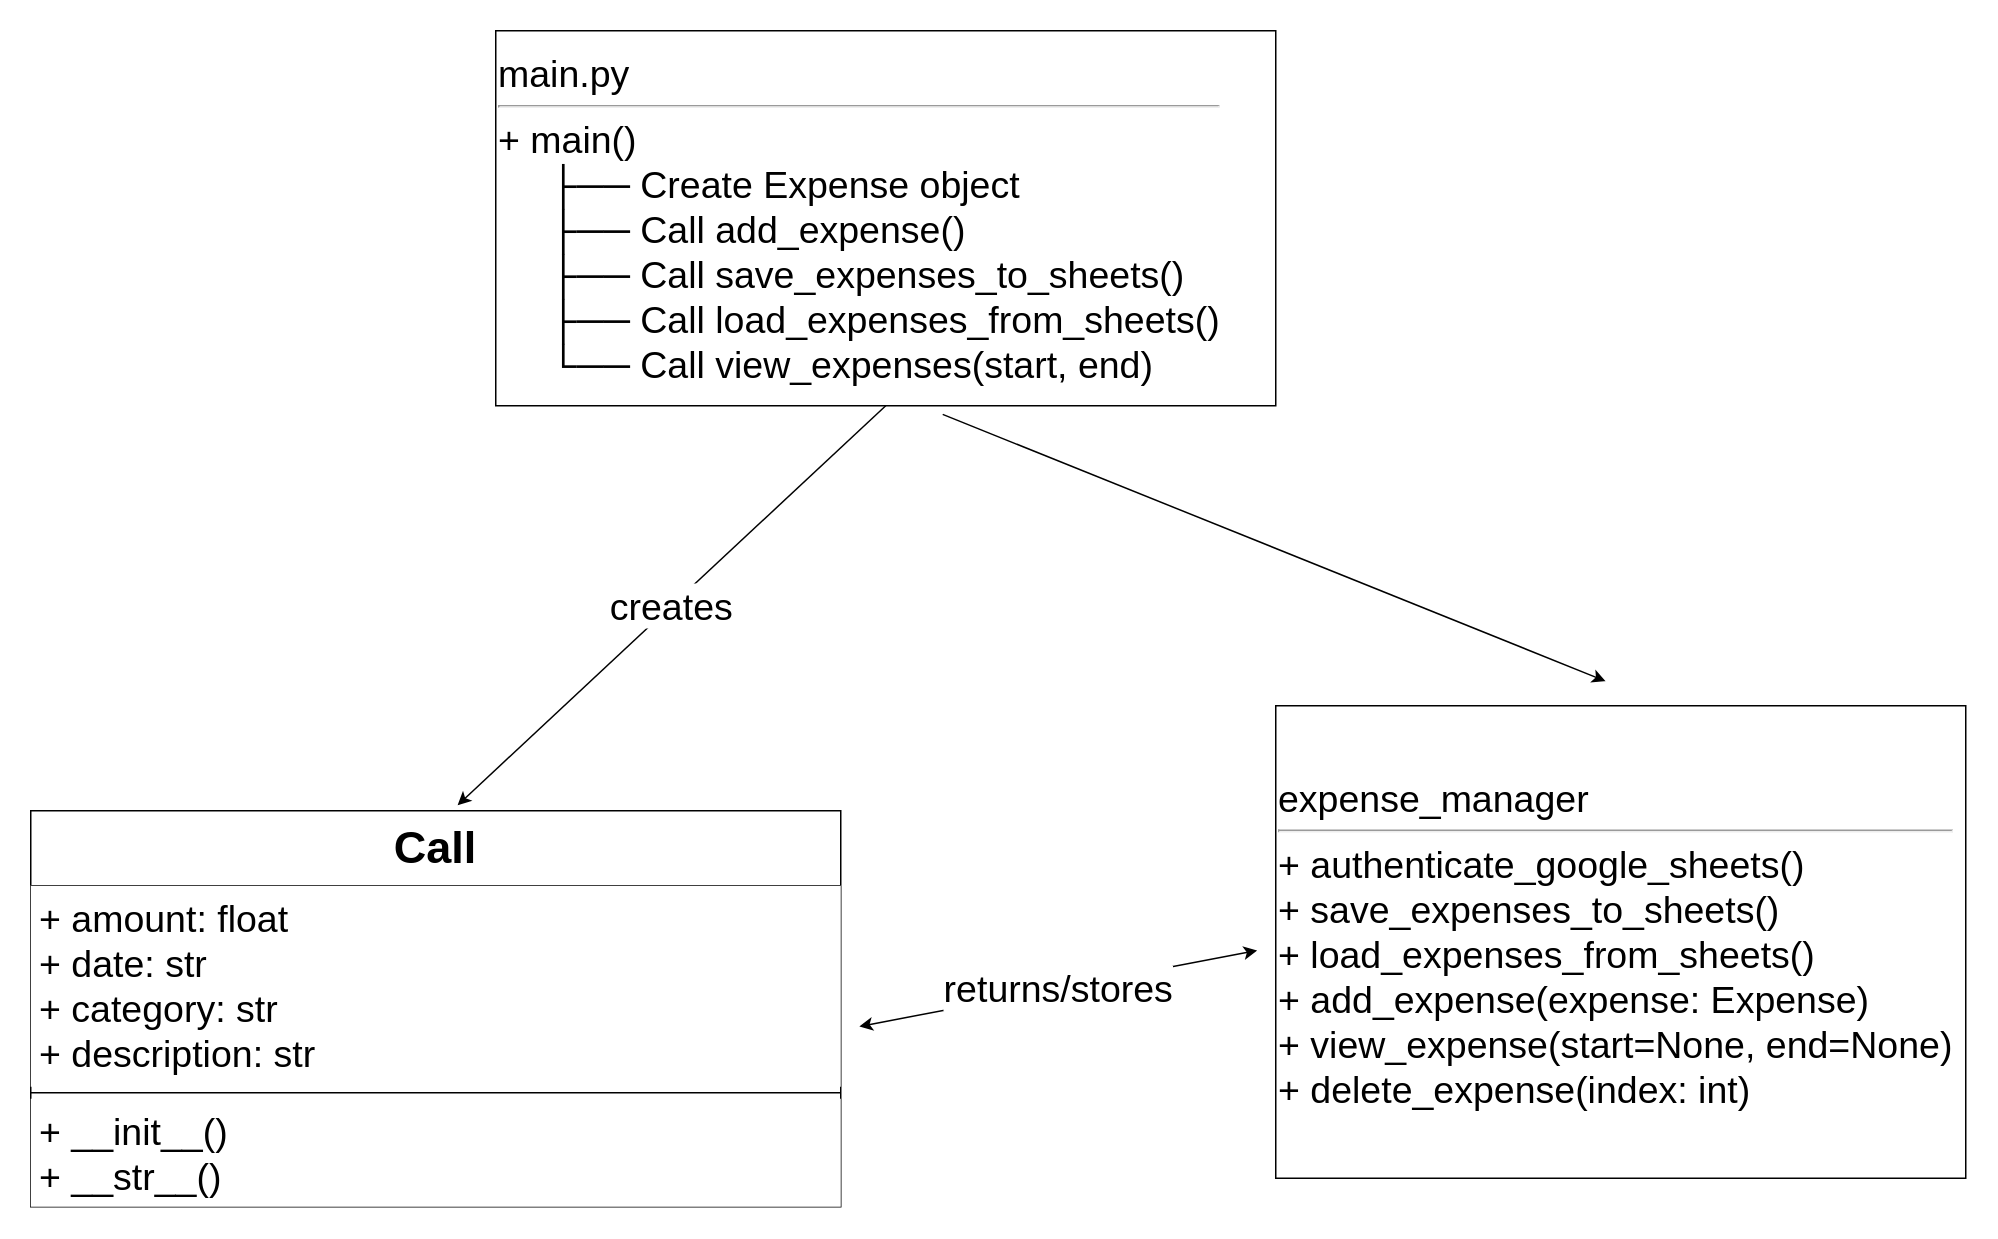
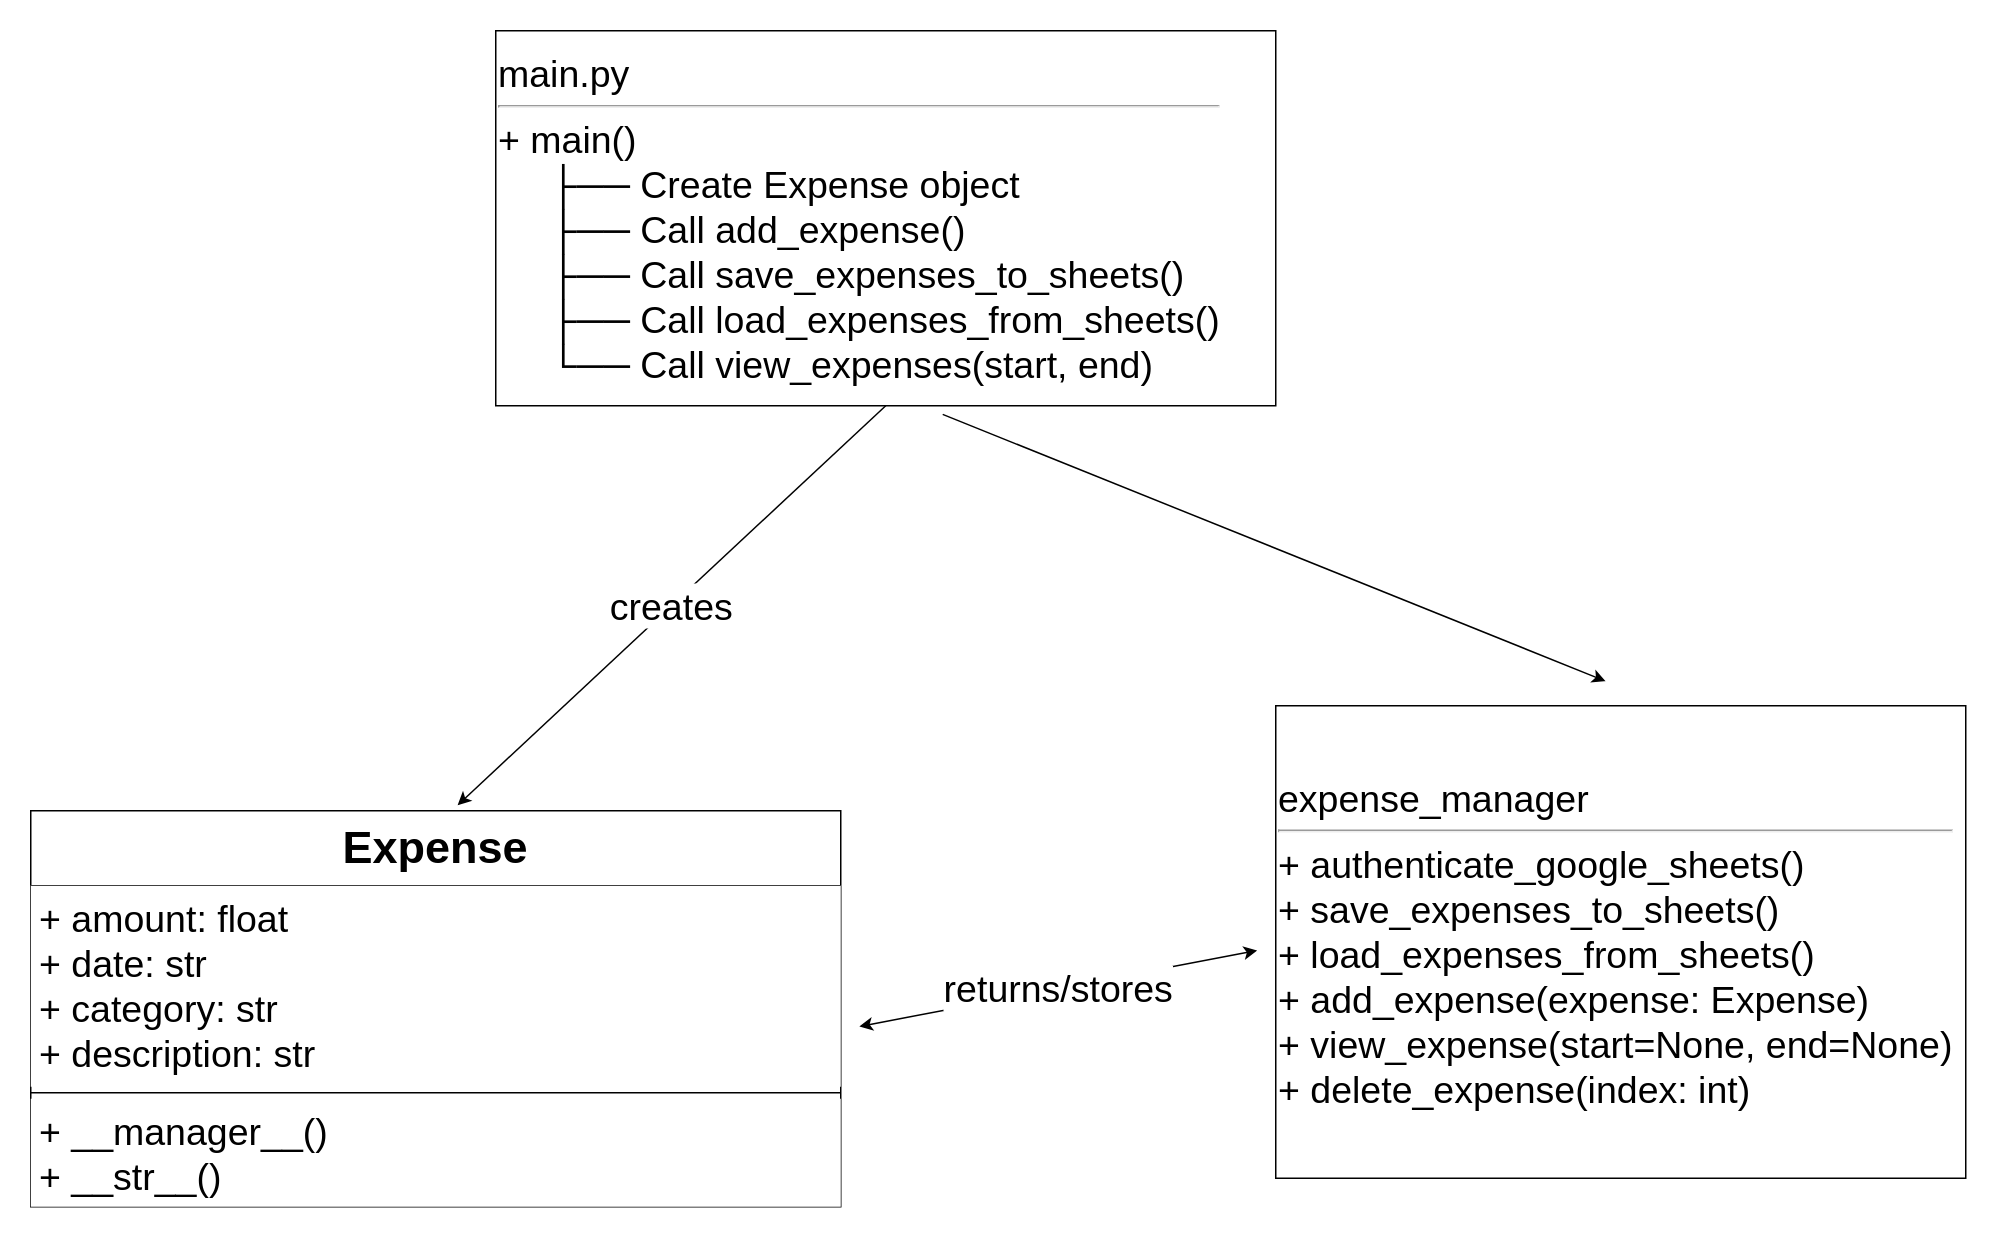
(436, 832) -> (436, 832)
(93, 1131) -> (113, 1131)
